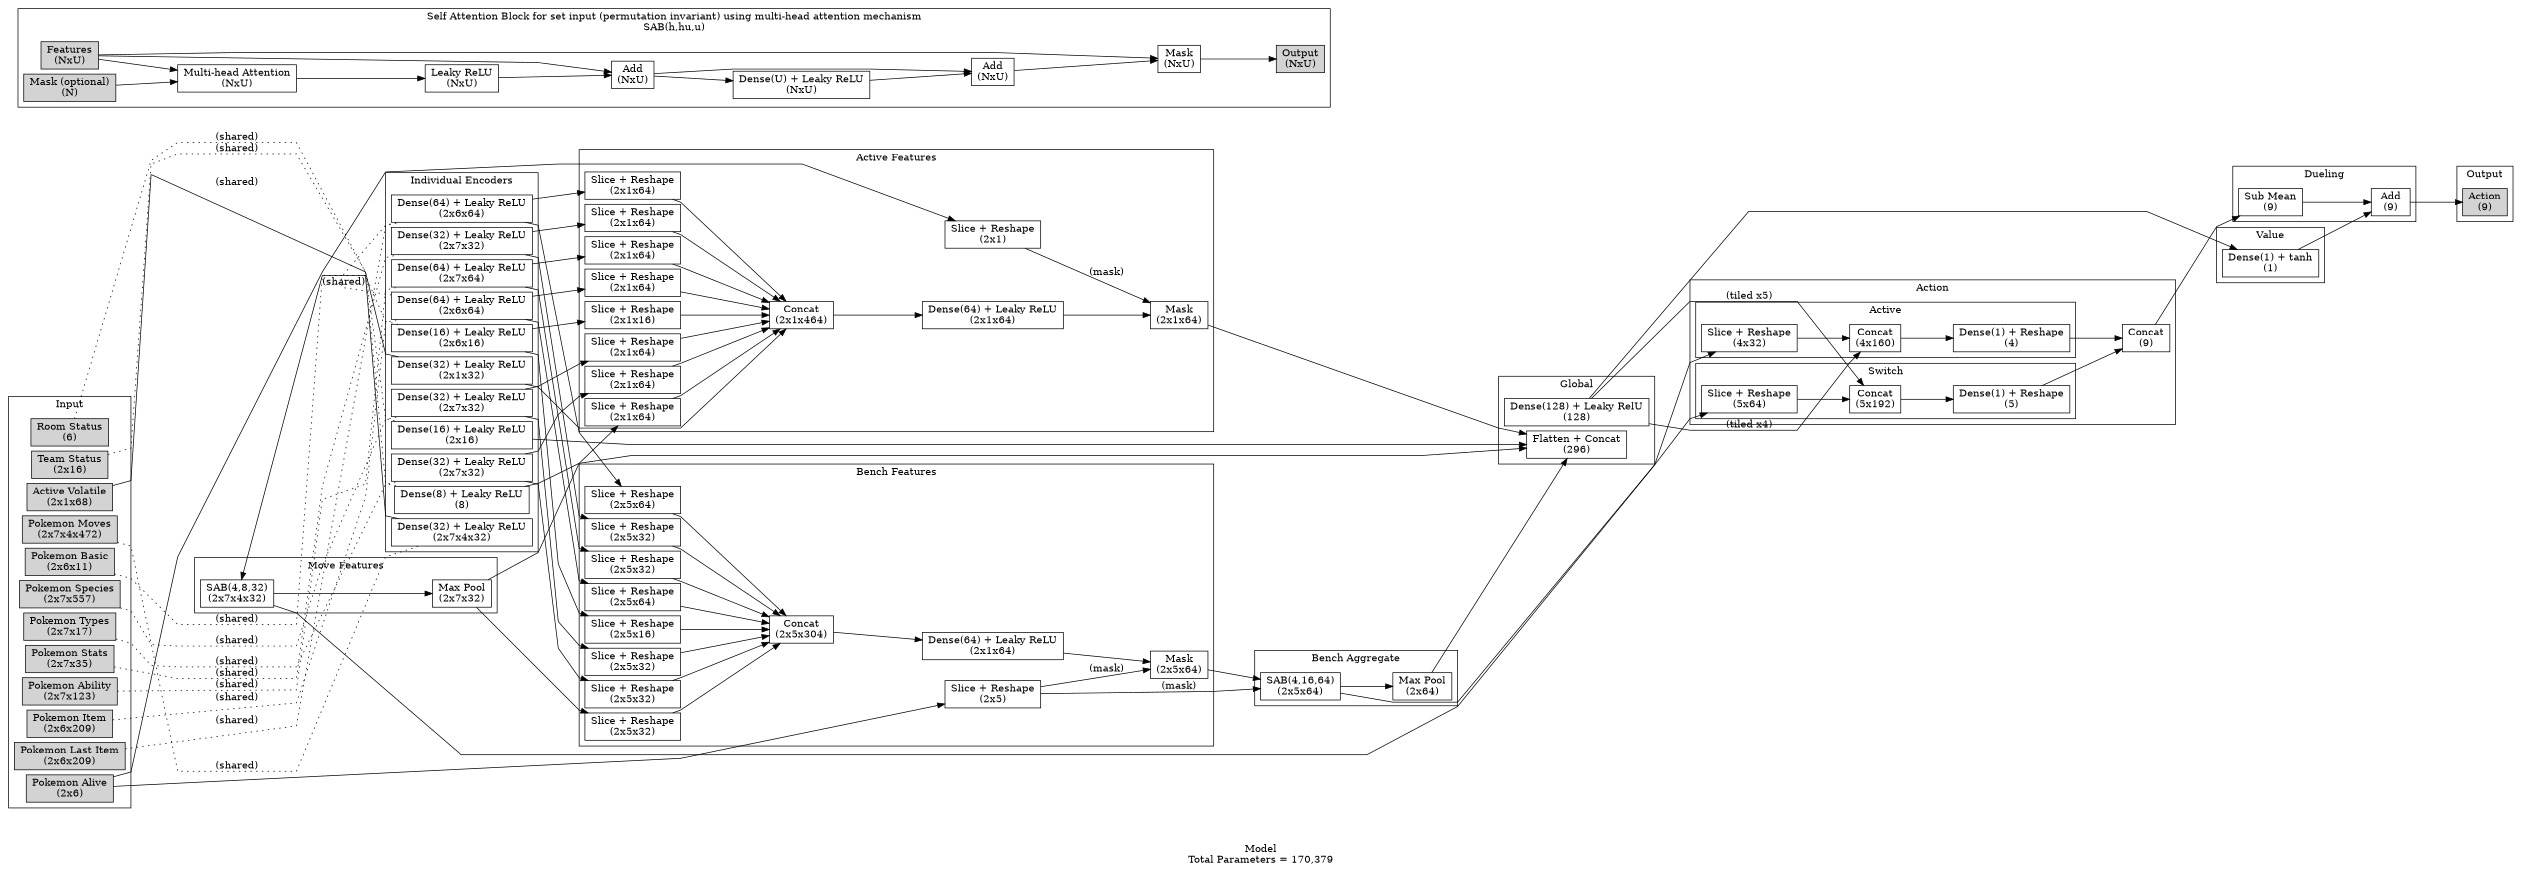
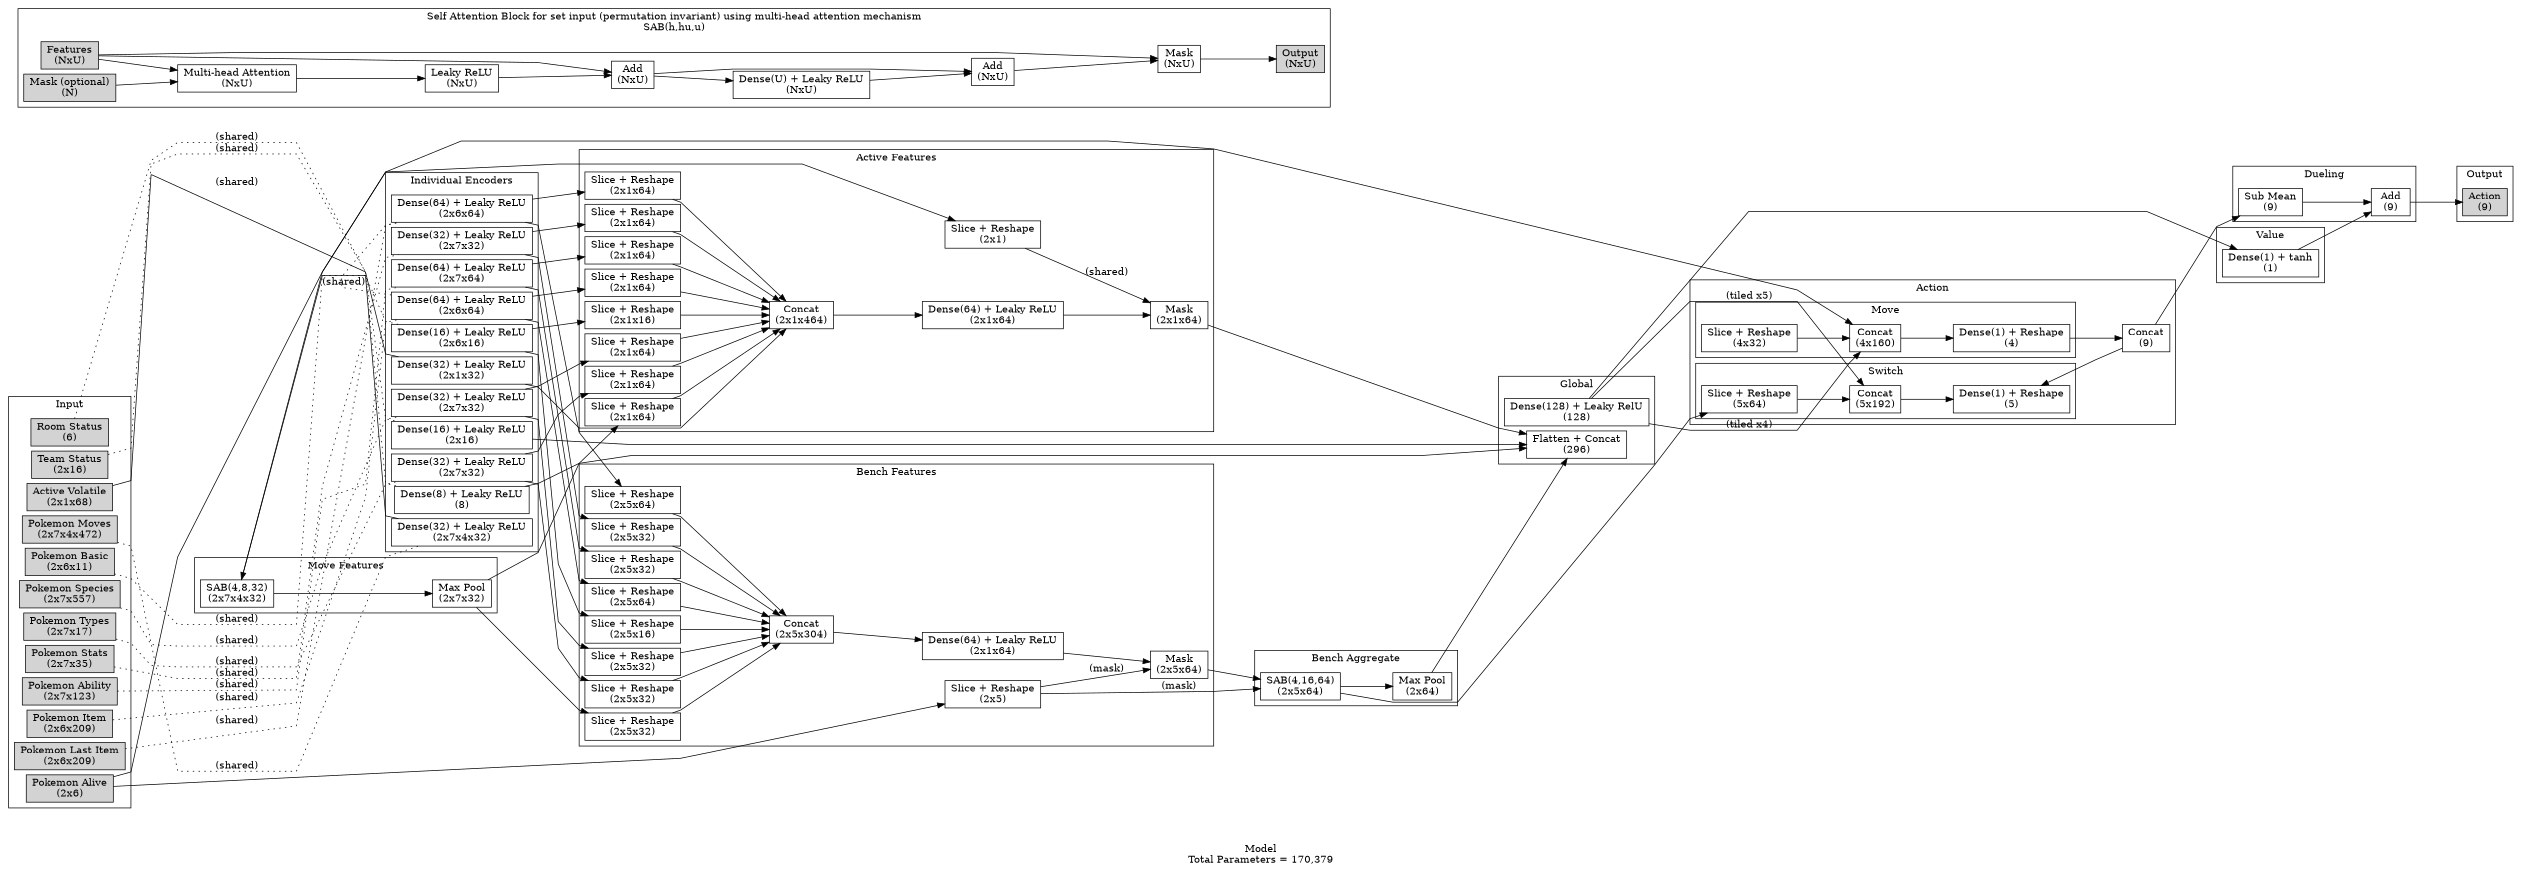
(1107, 272) -> (1107, 272)
(1886, 310) -> (1886, 310)
(2081, 368) -> (2085, 365)
(1065, 755) -> (907, 141)
